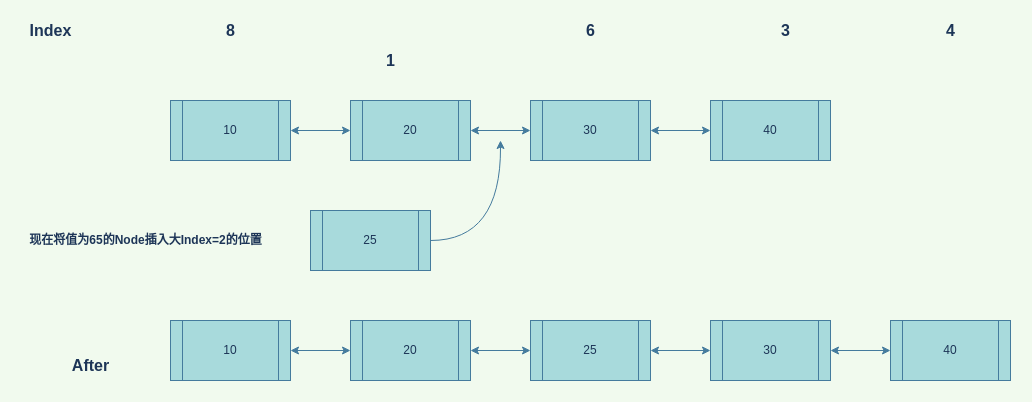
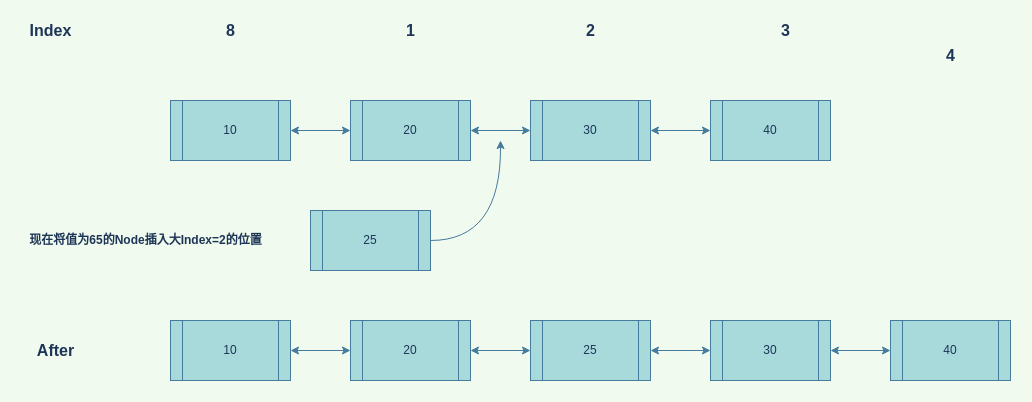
(591, 31) -> (591, 31)
(951, 31) -> (951, 56)
(391, 61) -> (411, 31)
(91, 366) -> (56, 351)
